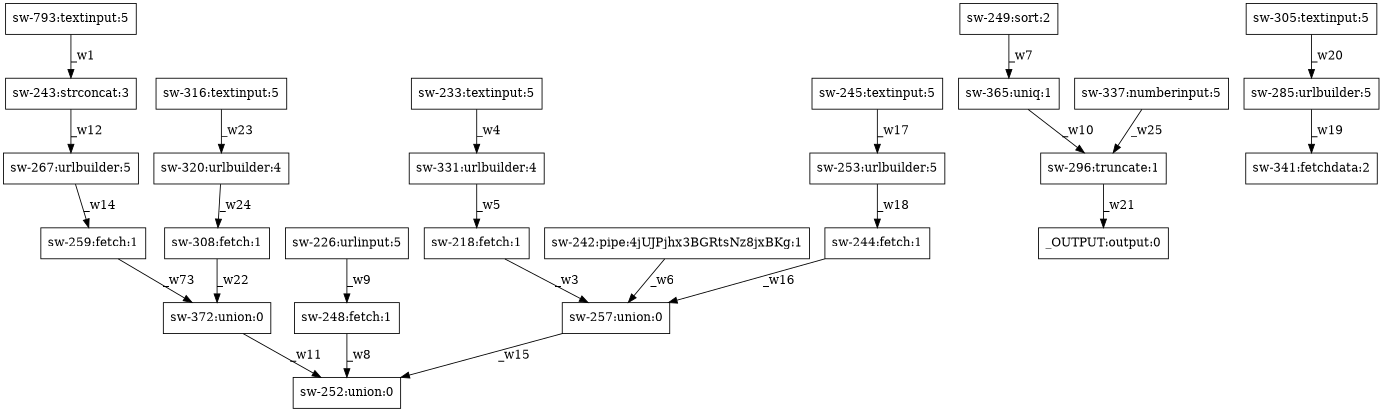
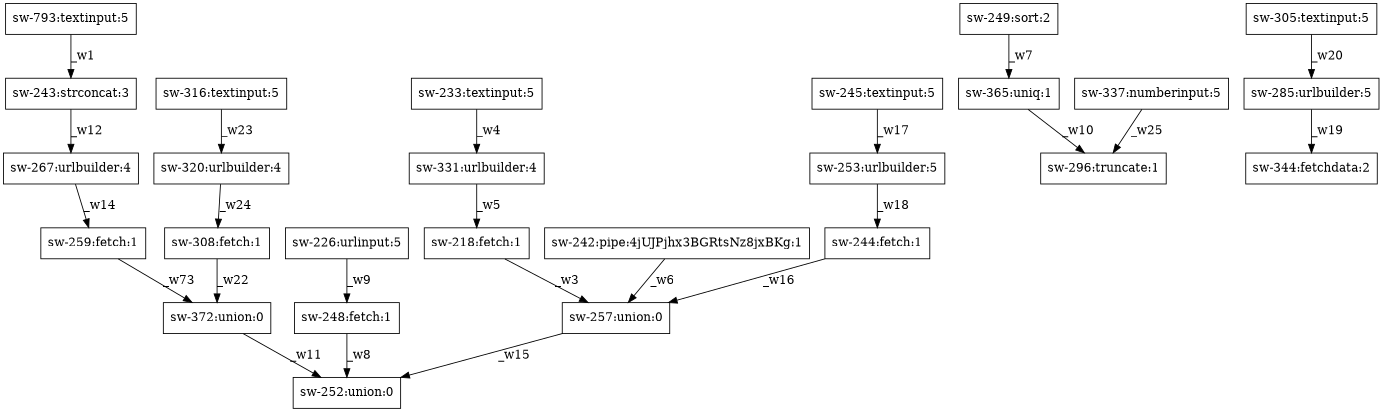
(71, 169) -> (71, 169)
(1312, 169) -> (1312, 169)
(1103, 243) -> none
